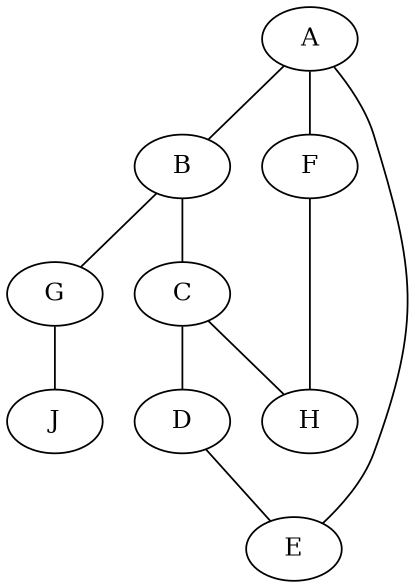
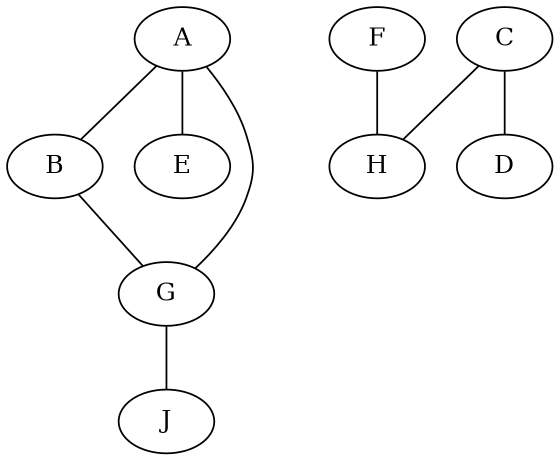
(310, 103) -> (253, 171)
(182, 230) -> none
(238, 485) -> none
